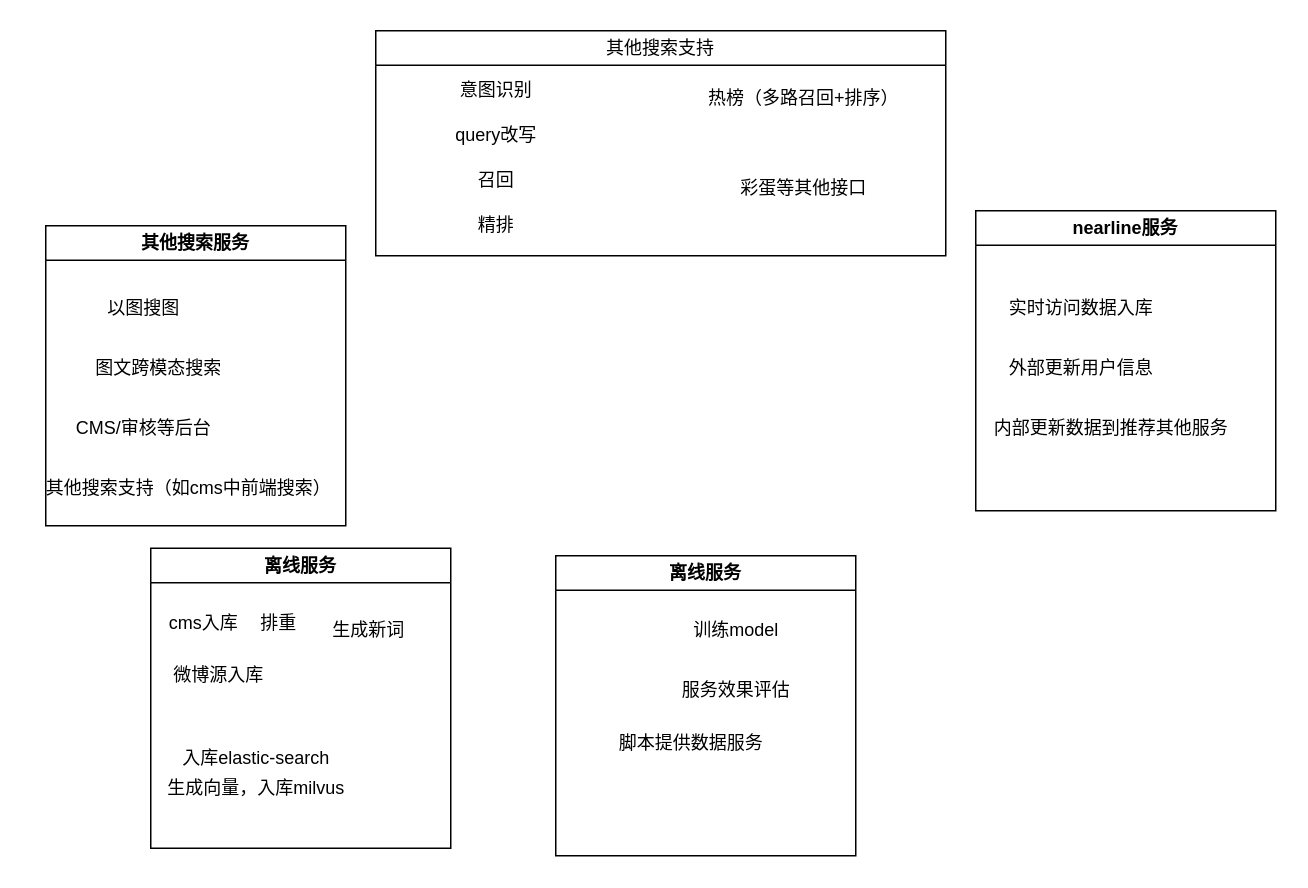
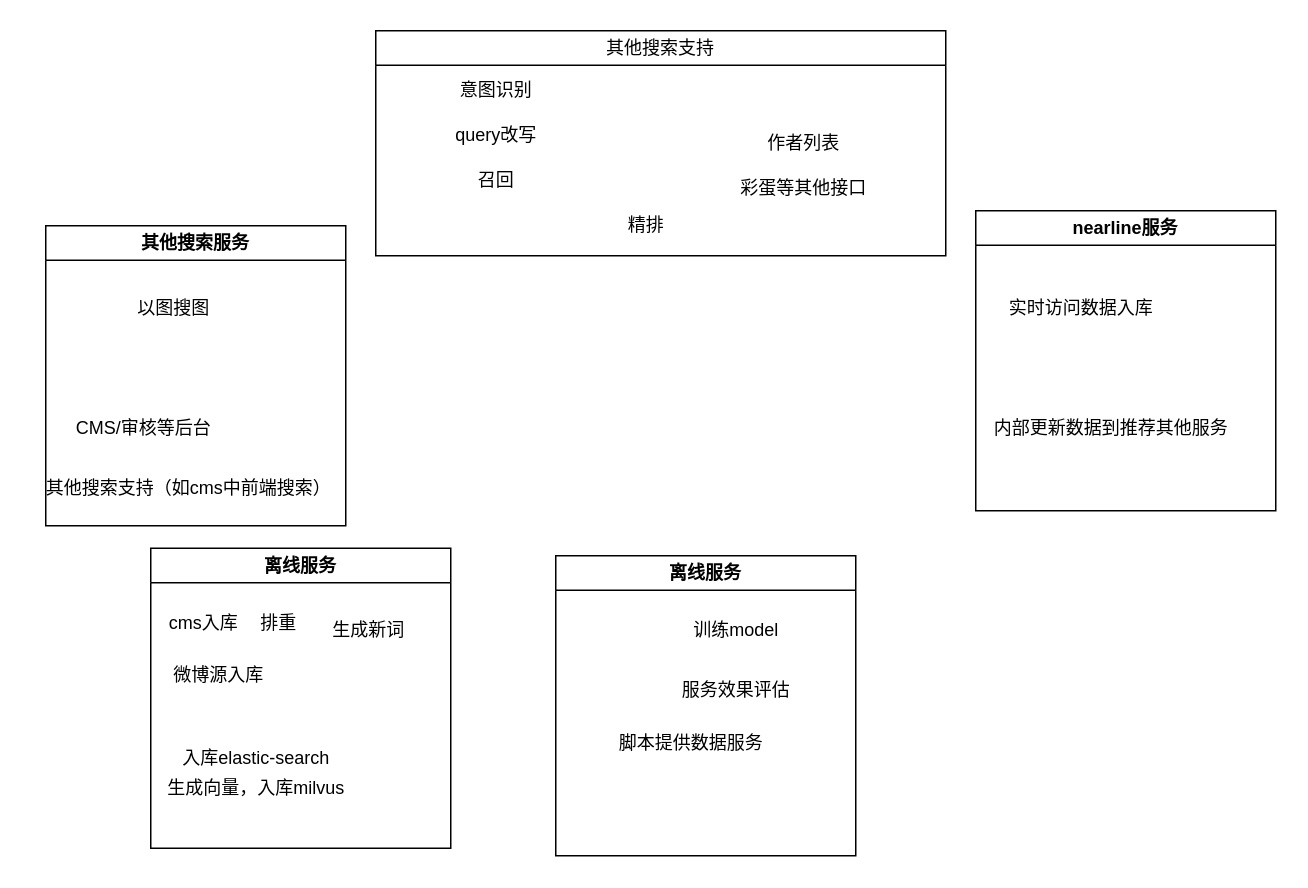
(803, 98) -> none
none -> (803, 143)
(496, 226) -> (646, 226)
(143, 308) -> (173, 308)
(158, 368) -> none
(1081, 368) -> none
